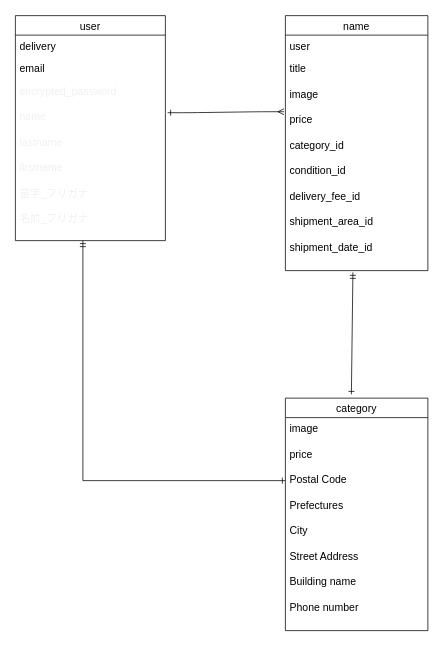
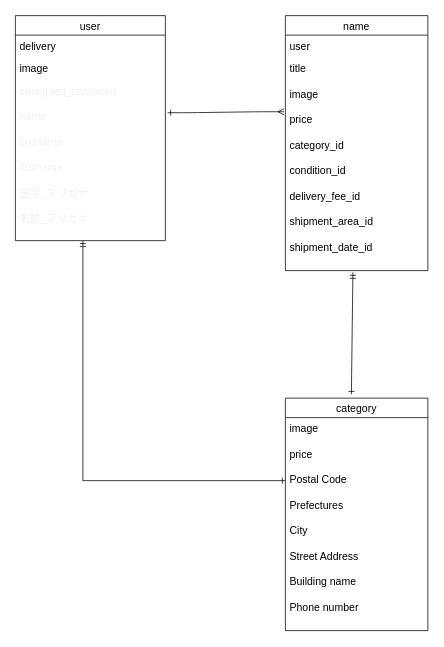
(31, 69) -> (33, 69)
